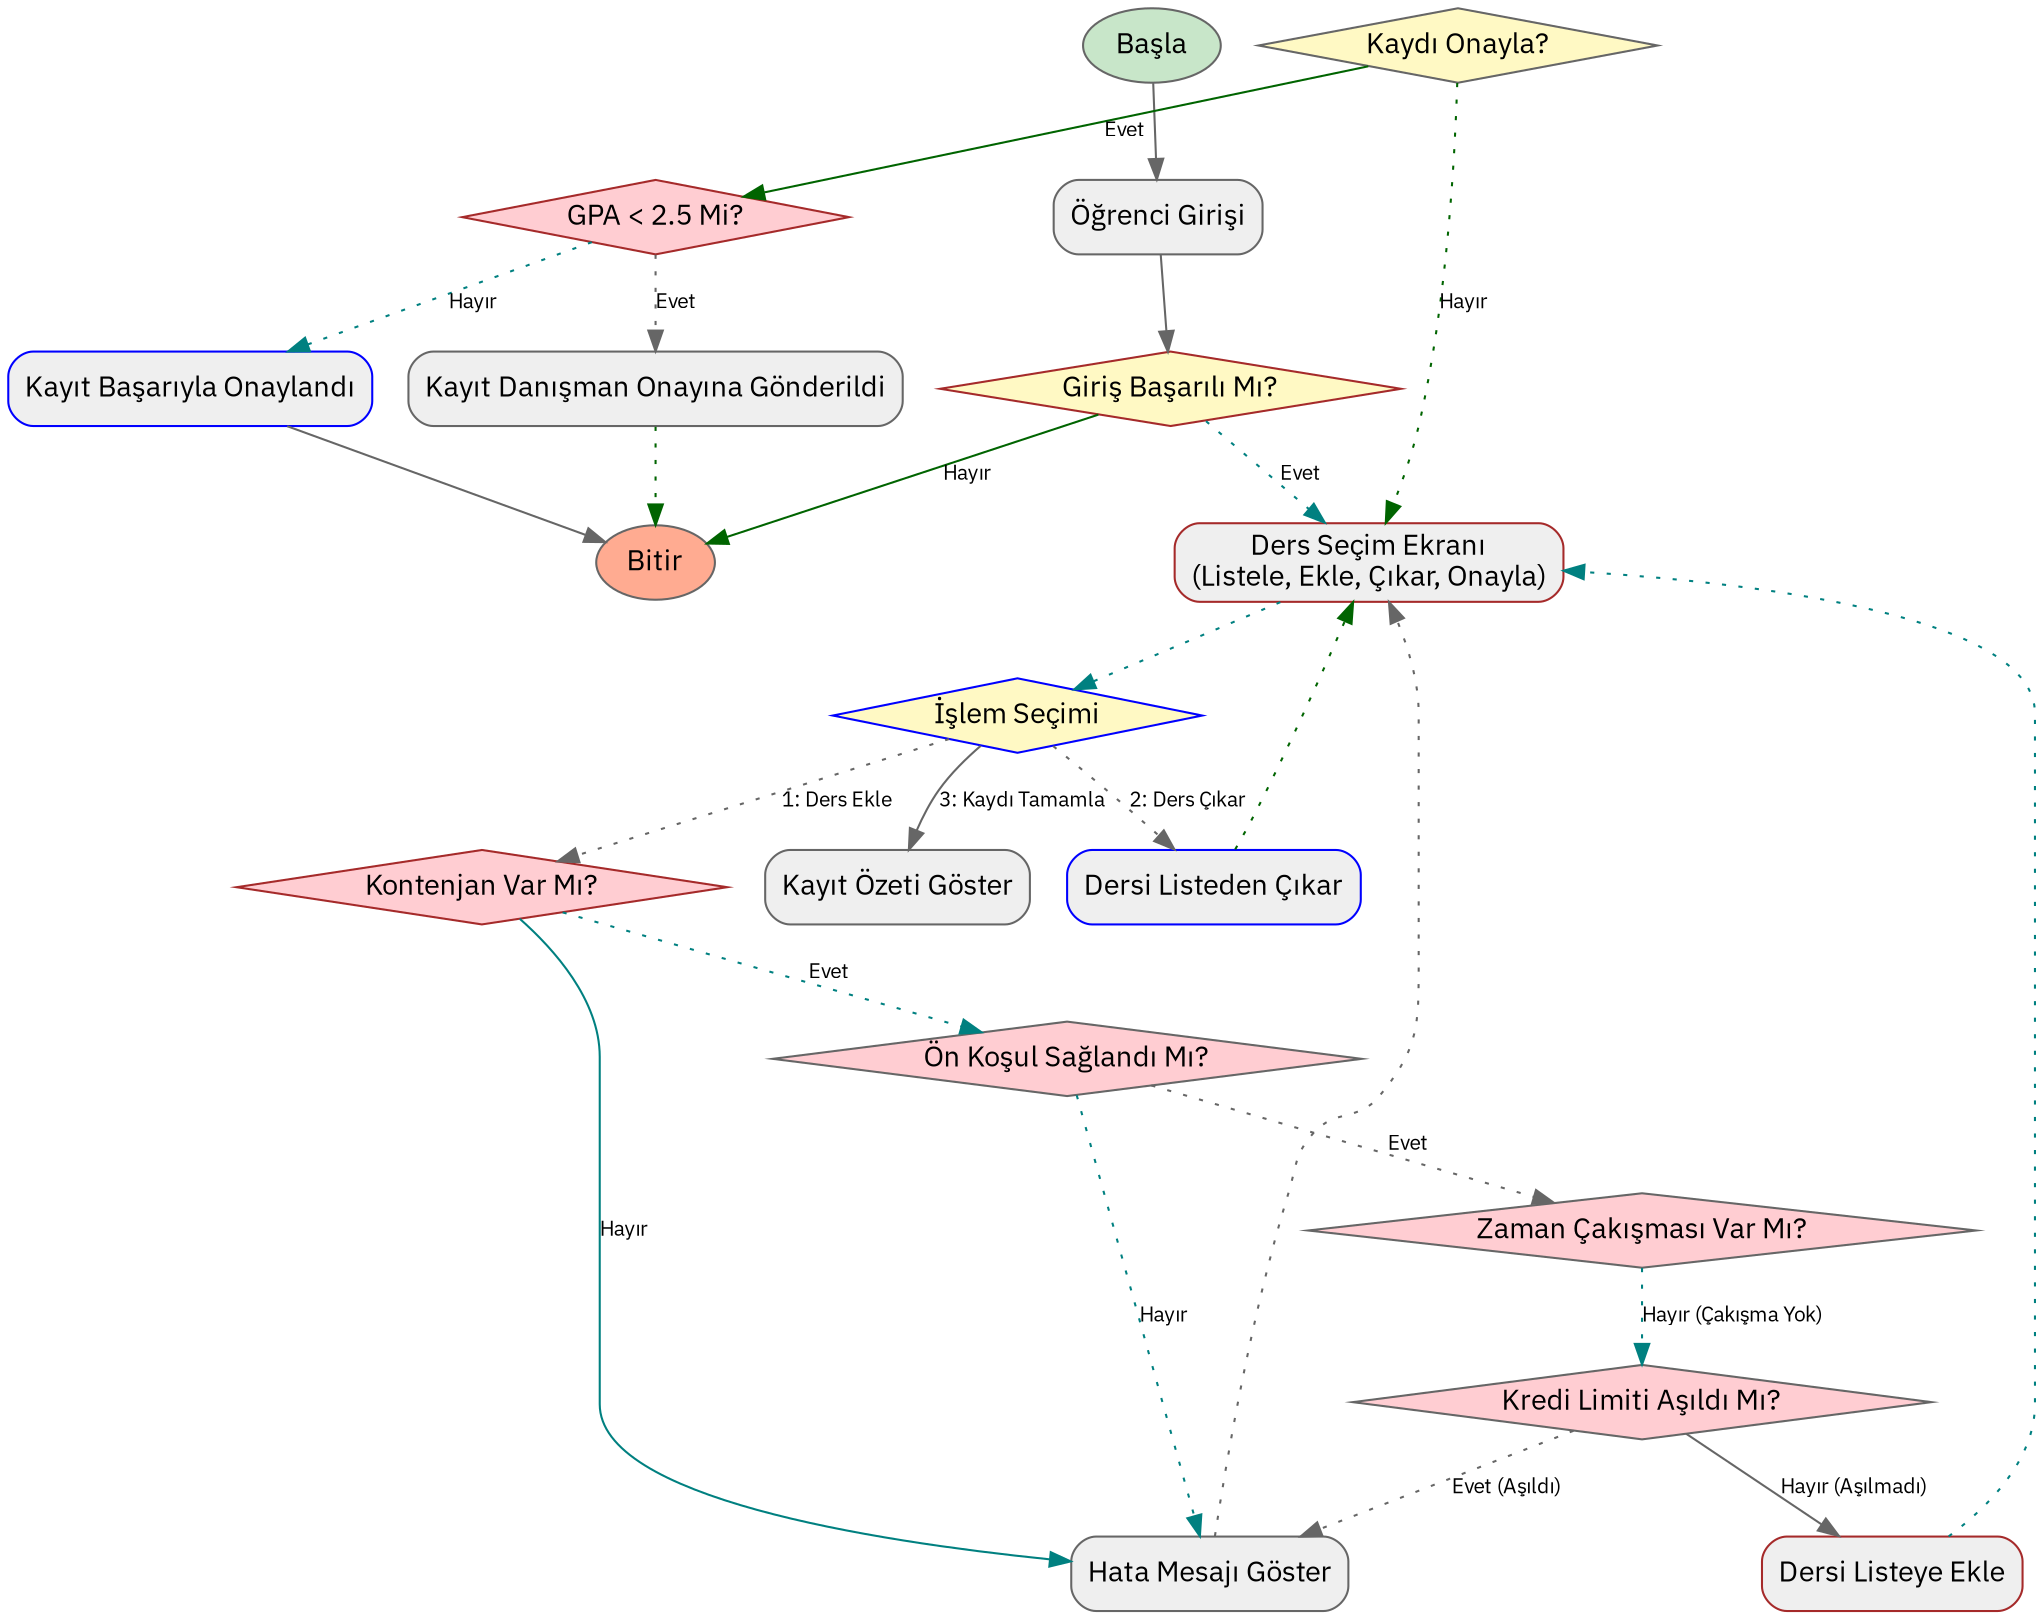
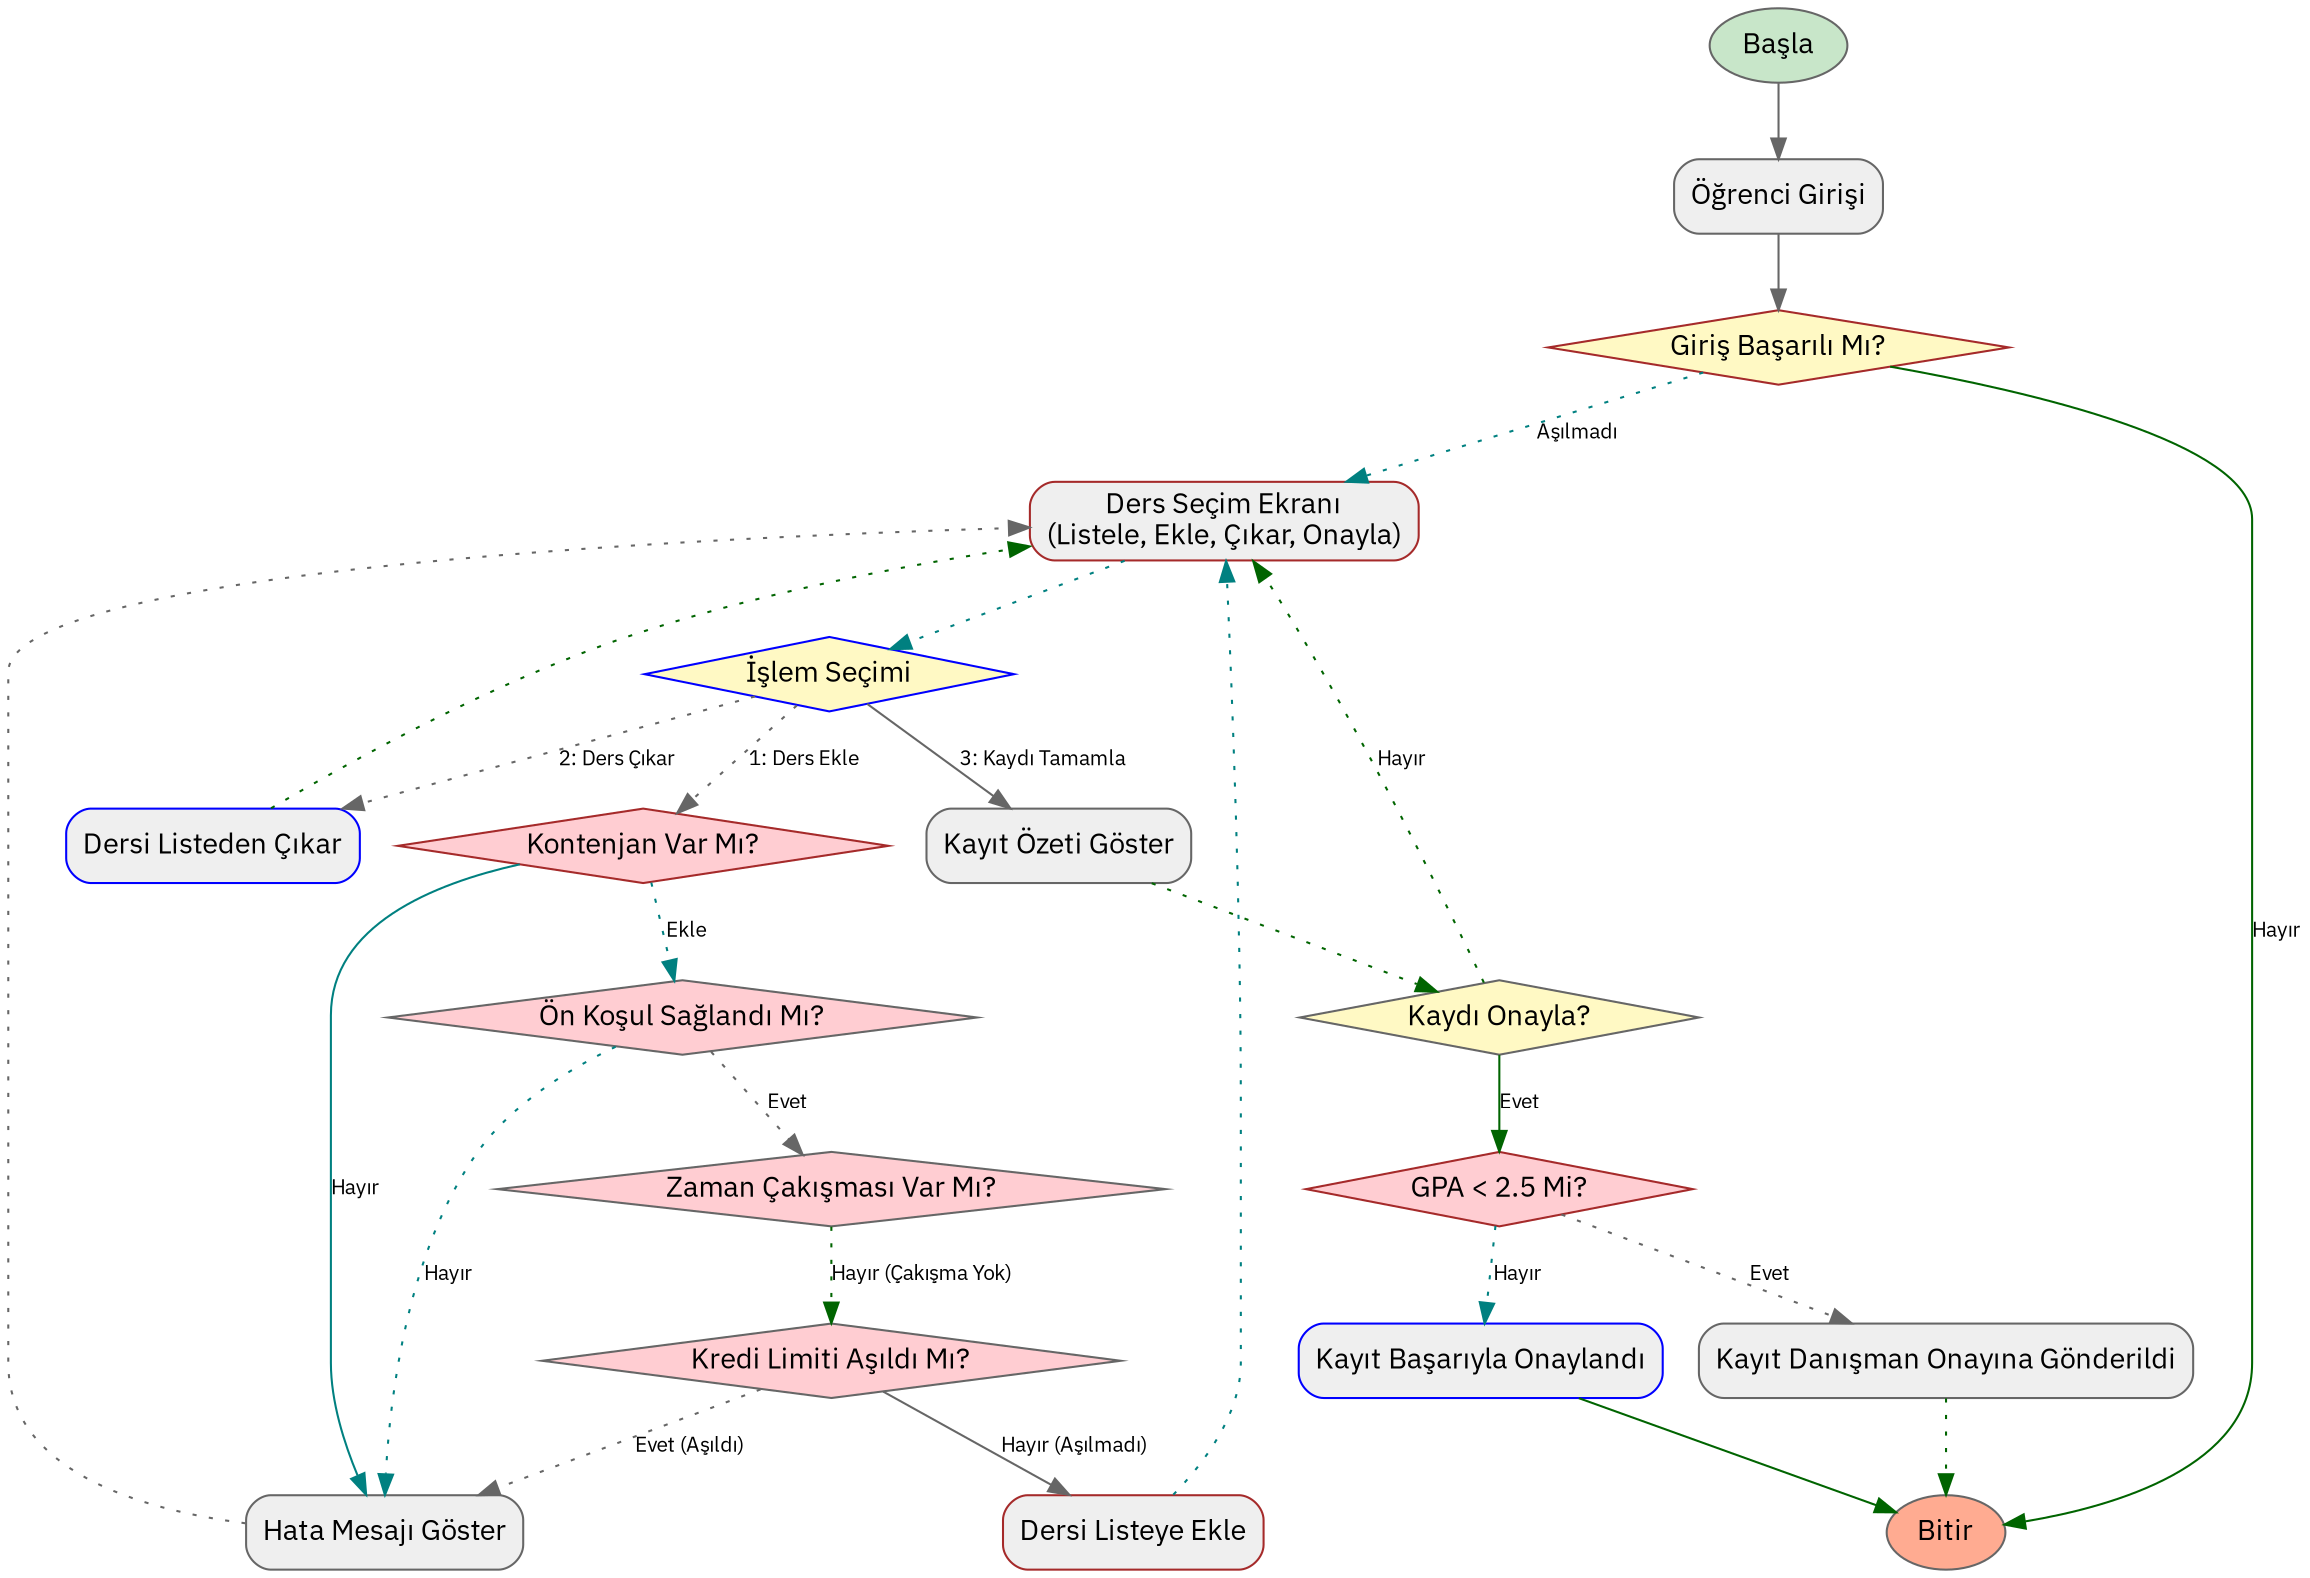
(1301, 475) -> (1578, 433)
(436, 481) -> (1727, 1452)
none -> (1284, 934)
(829, 973) -> (687, 932)
(1642, 1306) -> (831, 1265)
